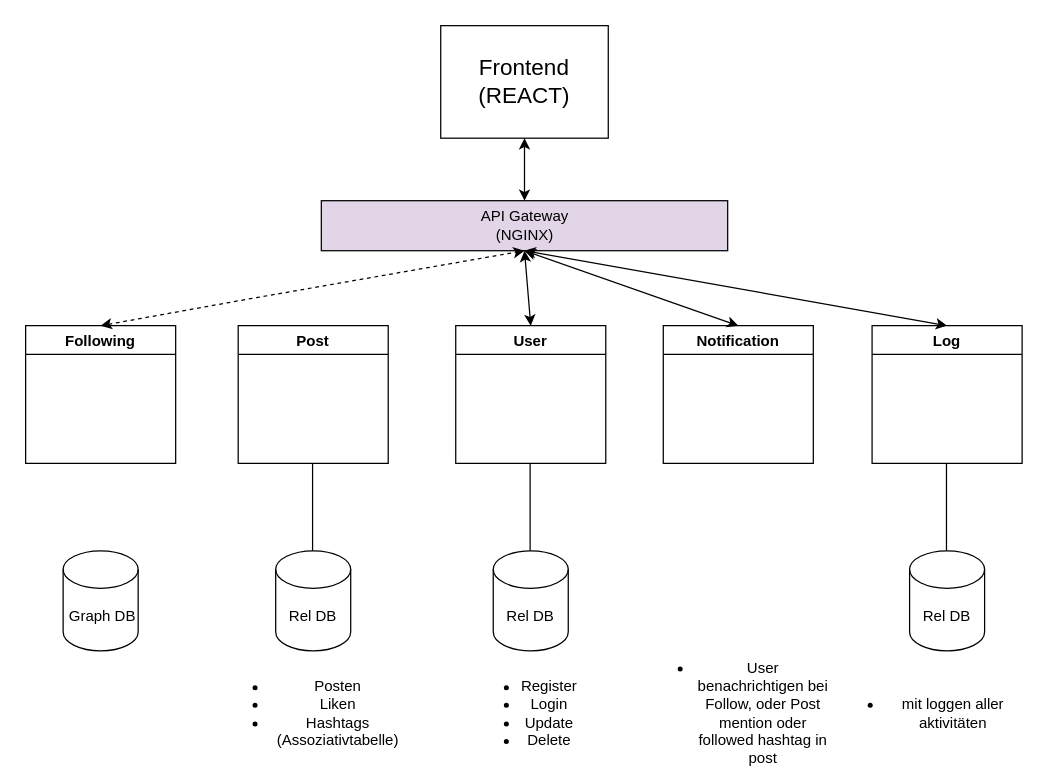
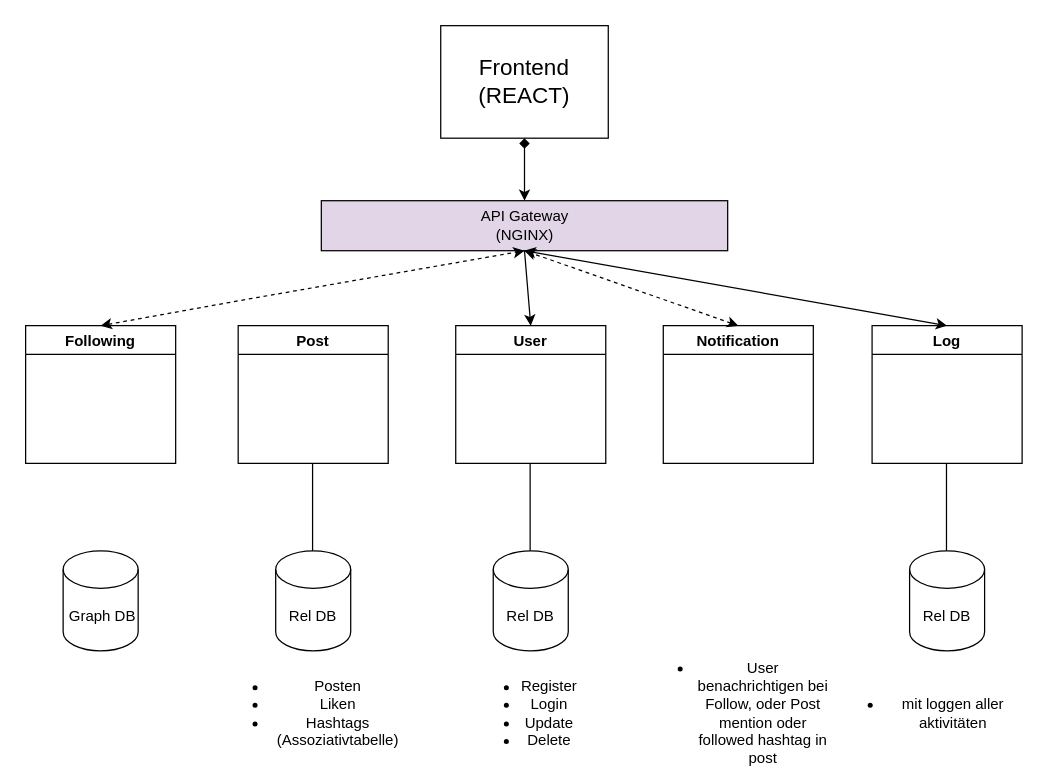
(524, 148) -> (524, 149)
(525, 260) -> (525, 256)
(630, 288) -> (630, 288)
